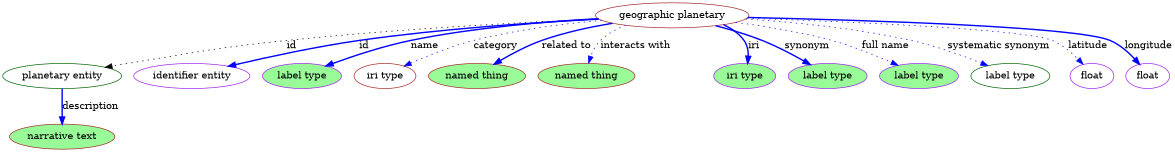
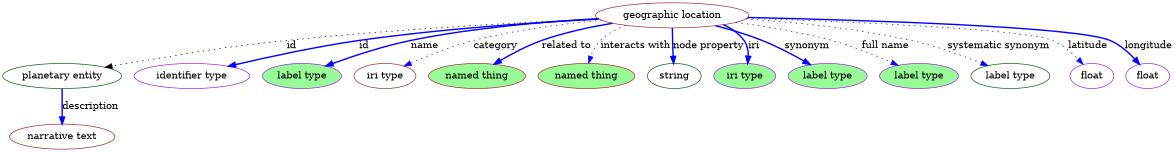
(672, 15) -> (672, 15)
(192, 76) -> (192, 76)
none -> (674, 76)
(62, 137) -> (62, 137)
